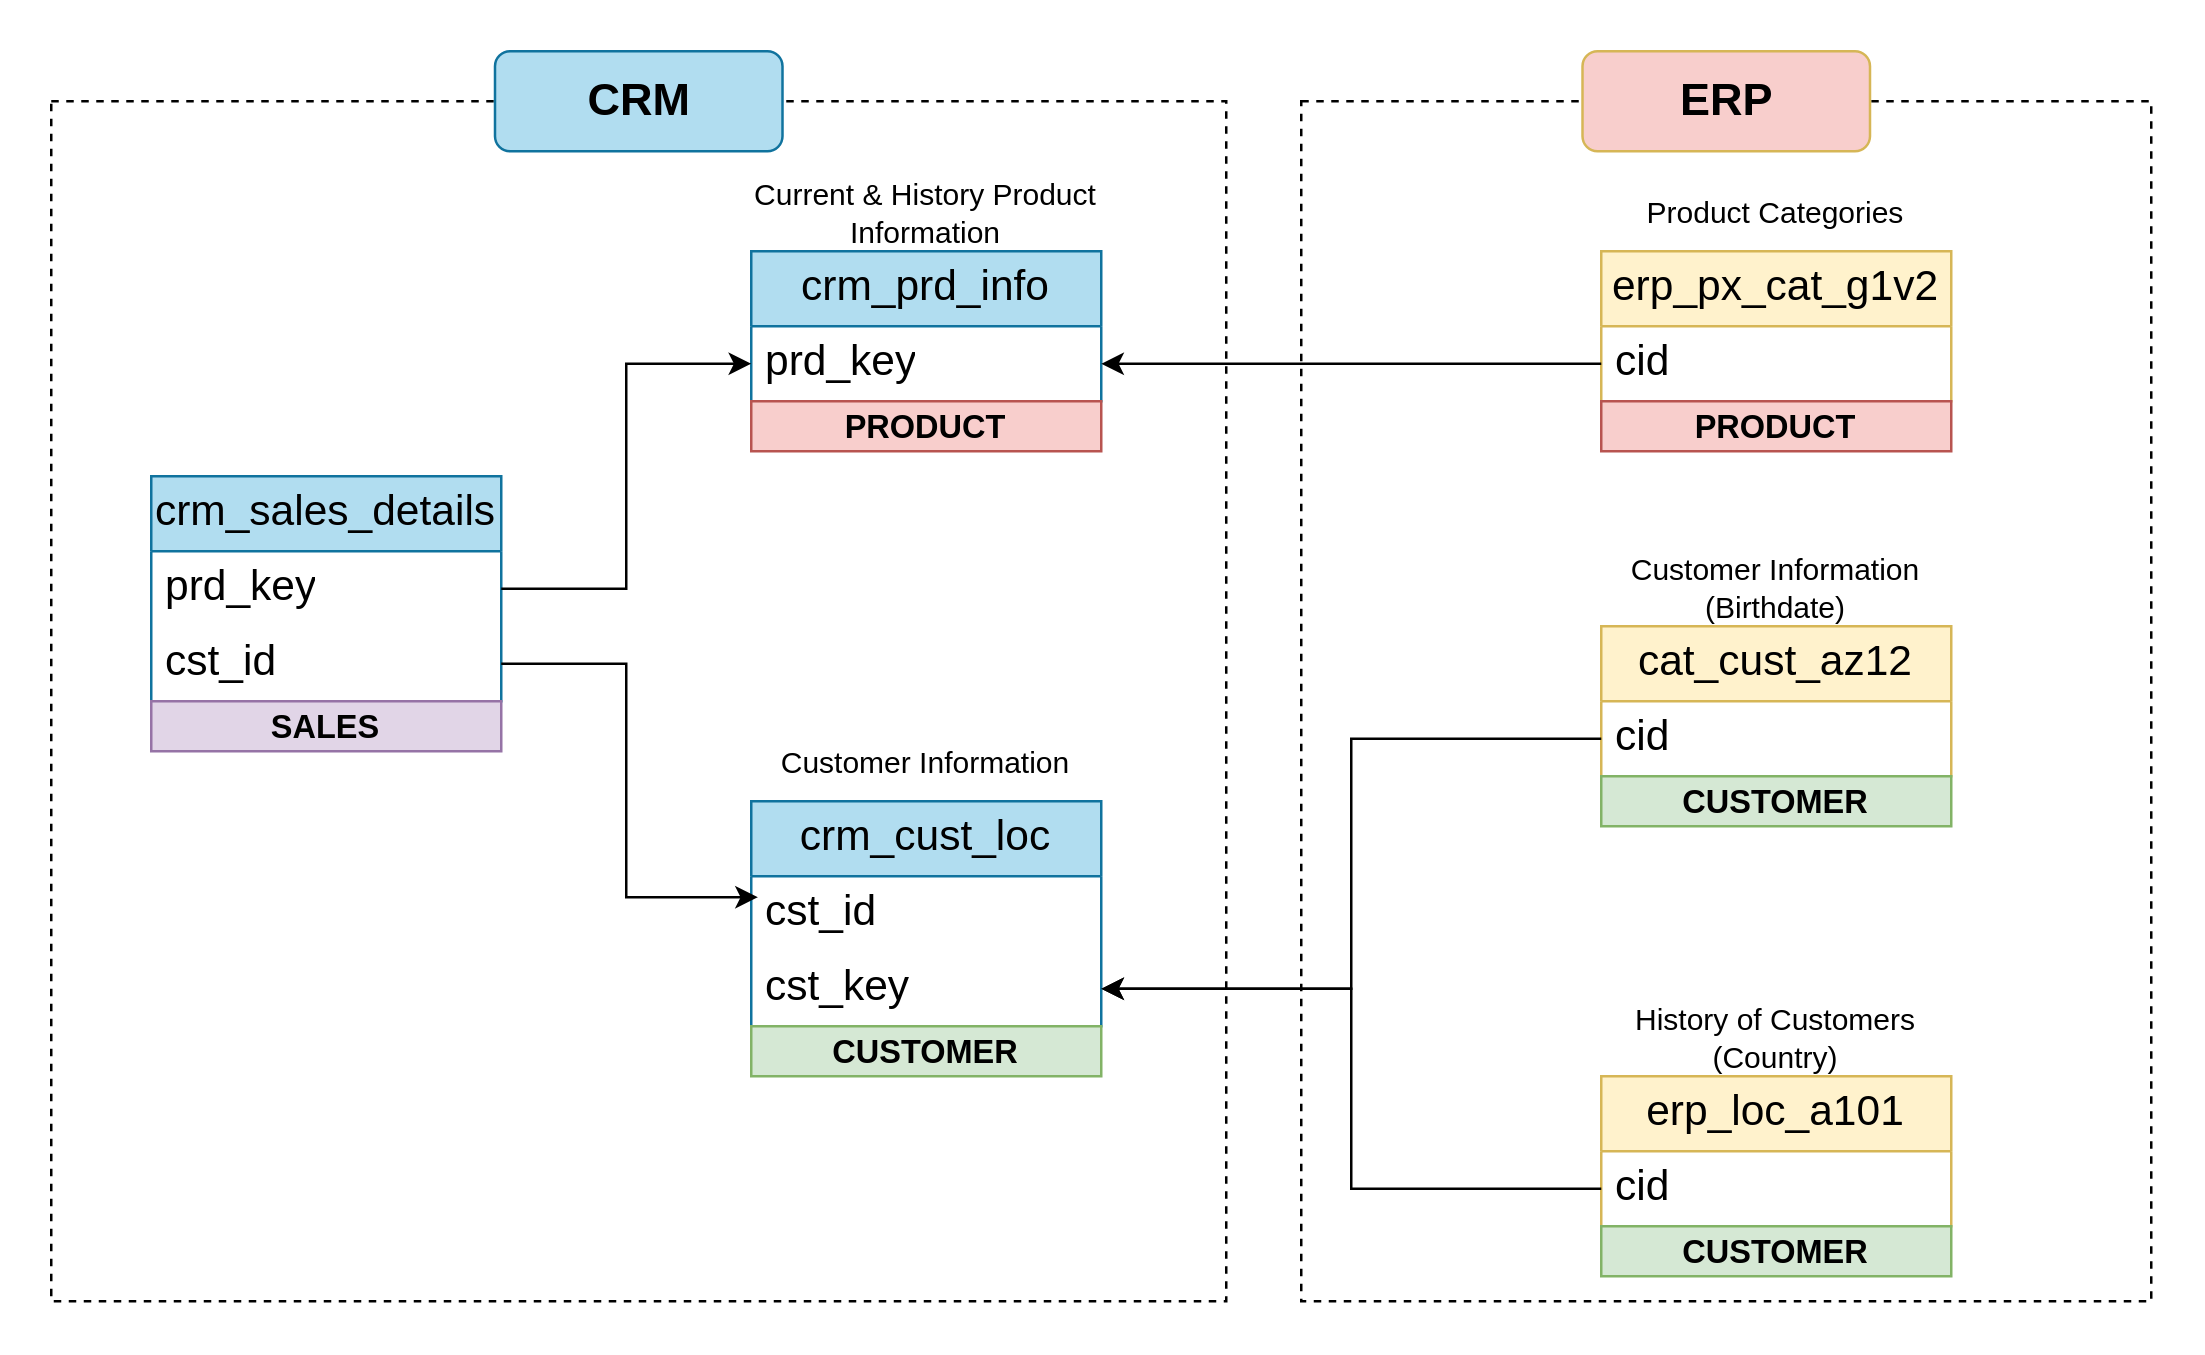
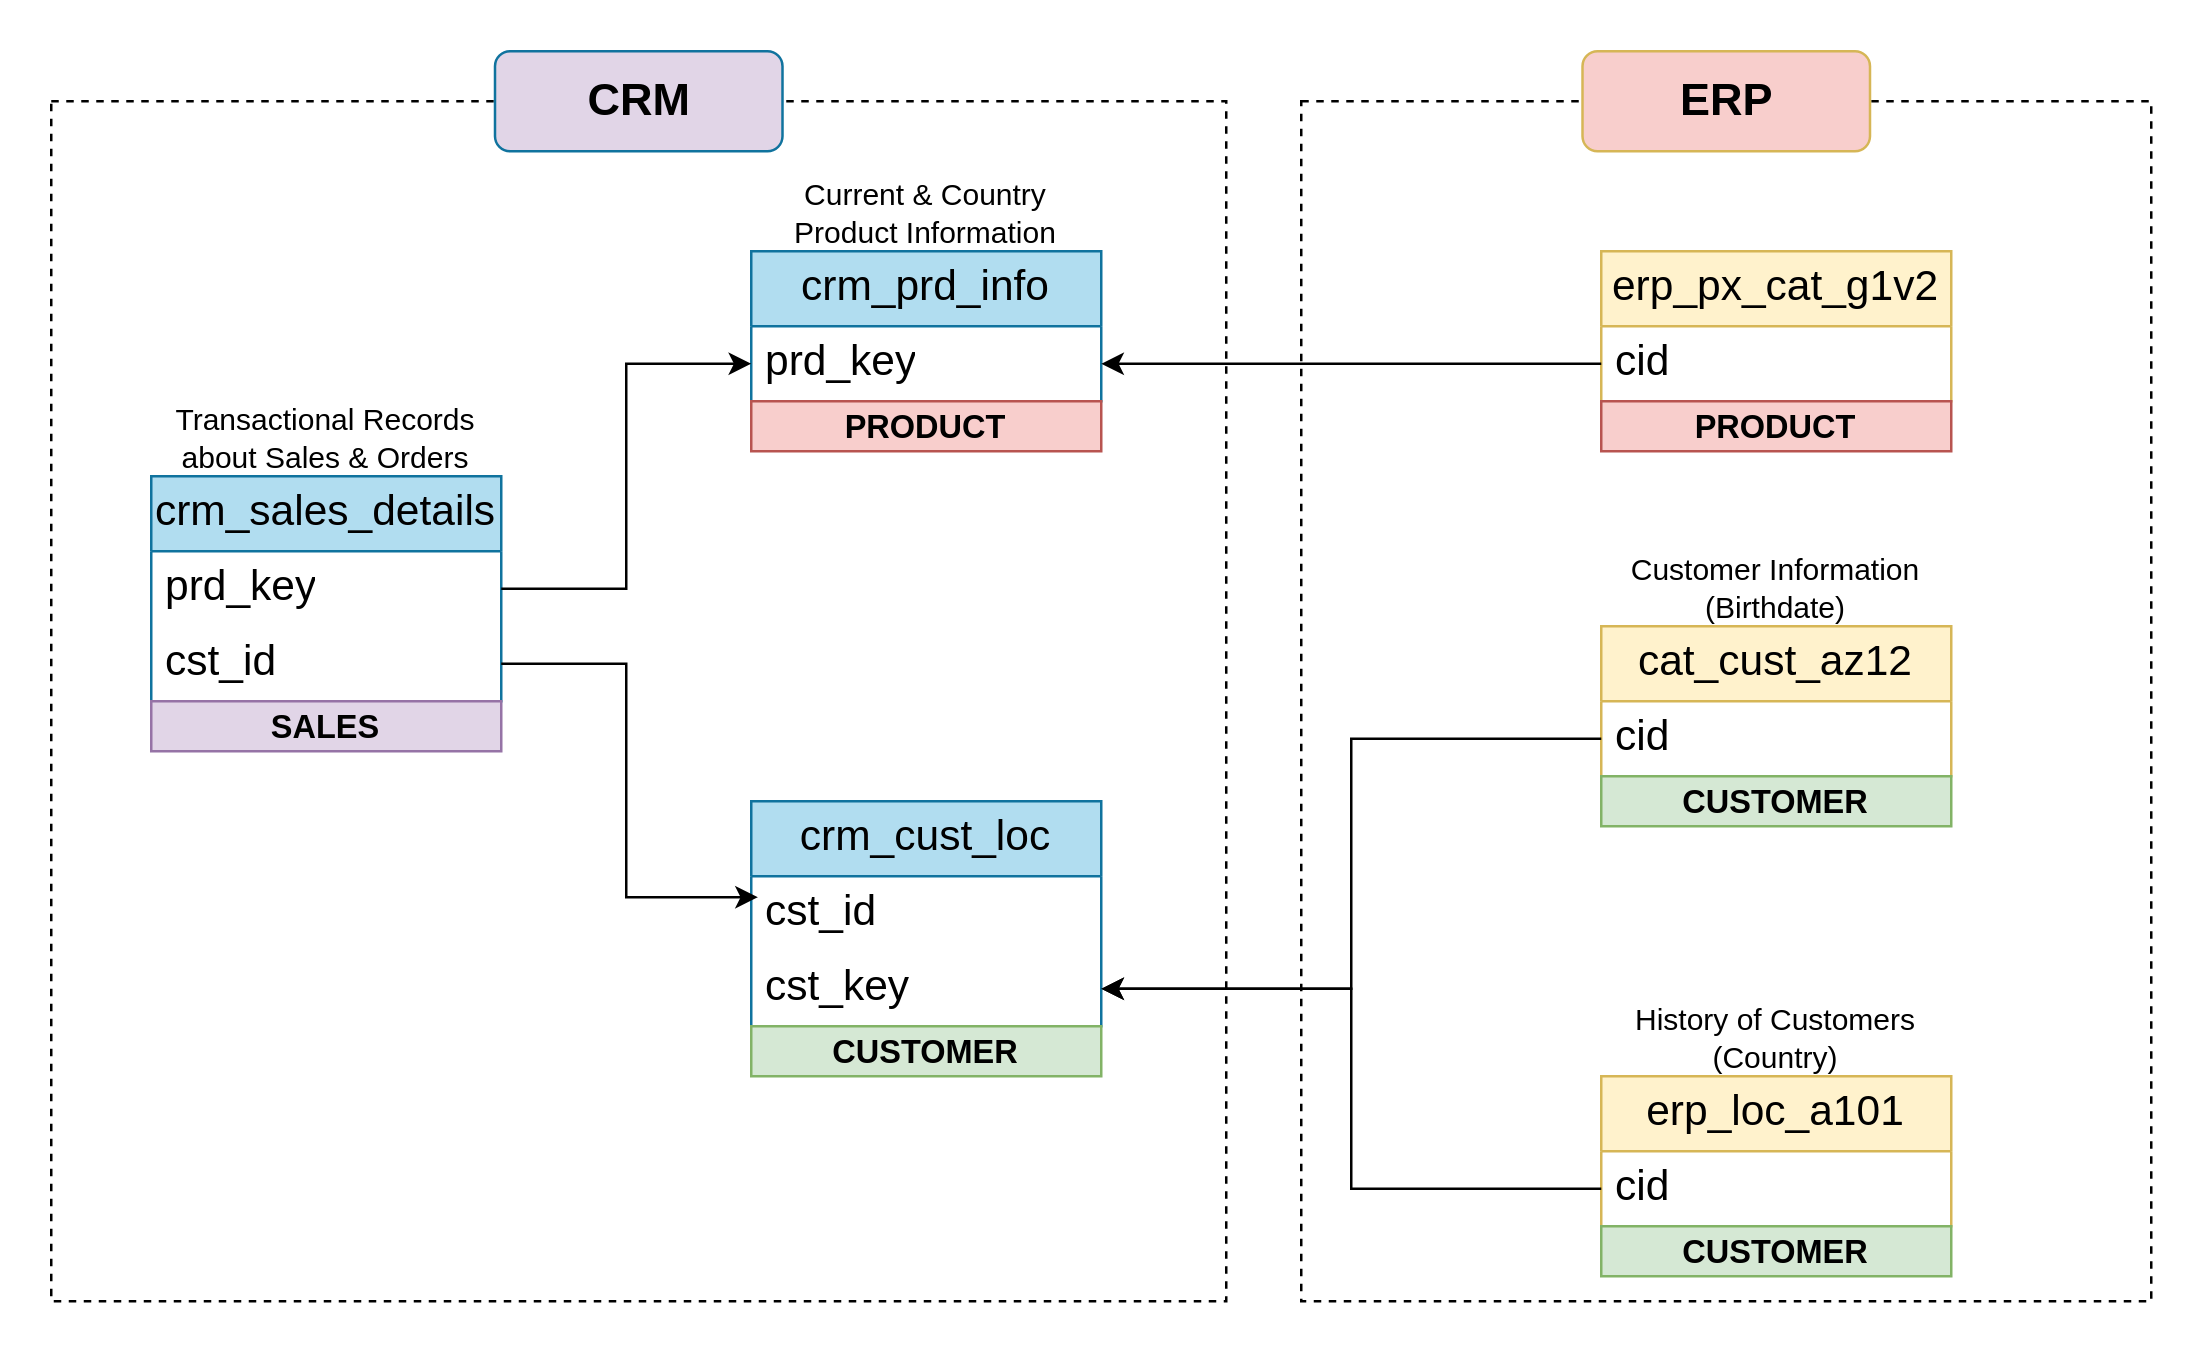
(639, 101) -> (639, 101)
(926, 214) -> (926, 214)
(1776, 214) -> none
none -> (326, 439)
(926, 764) -> none
